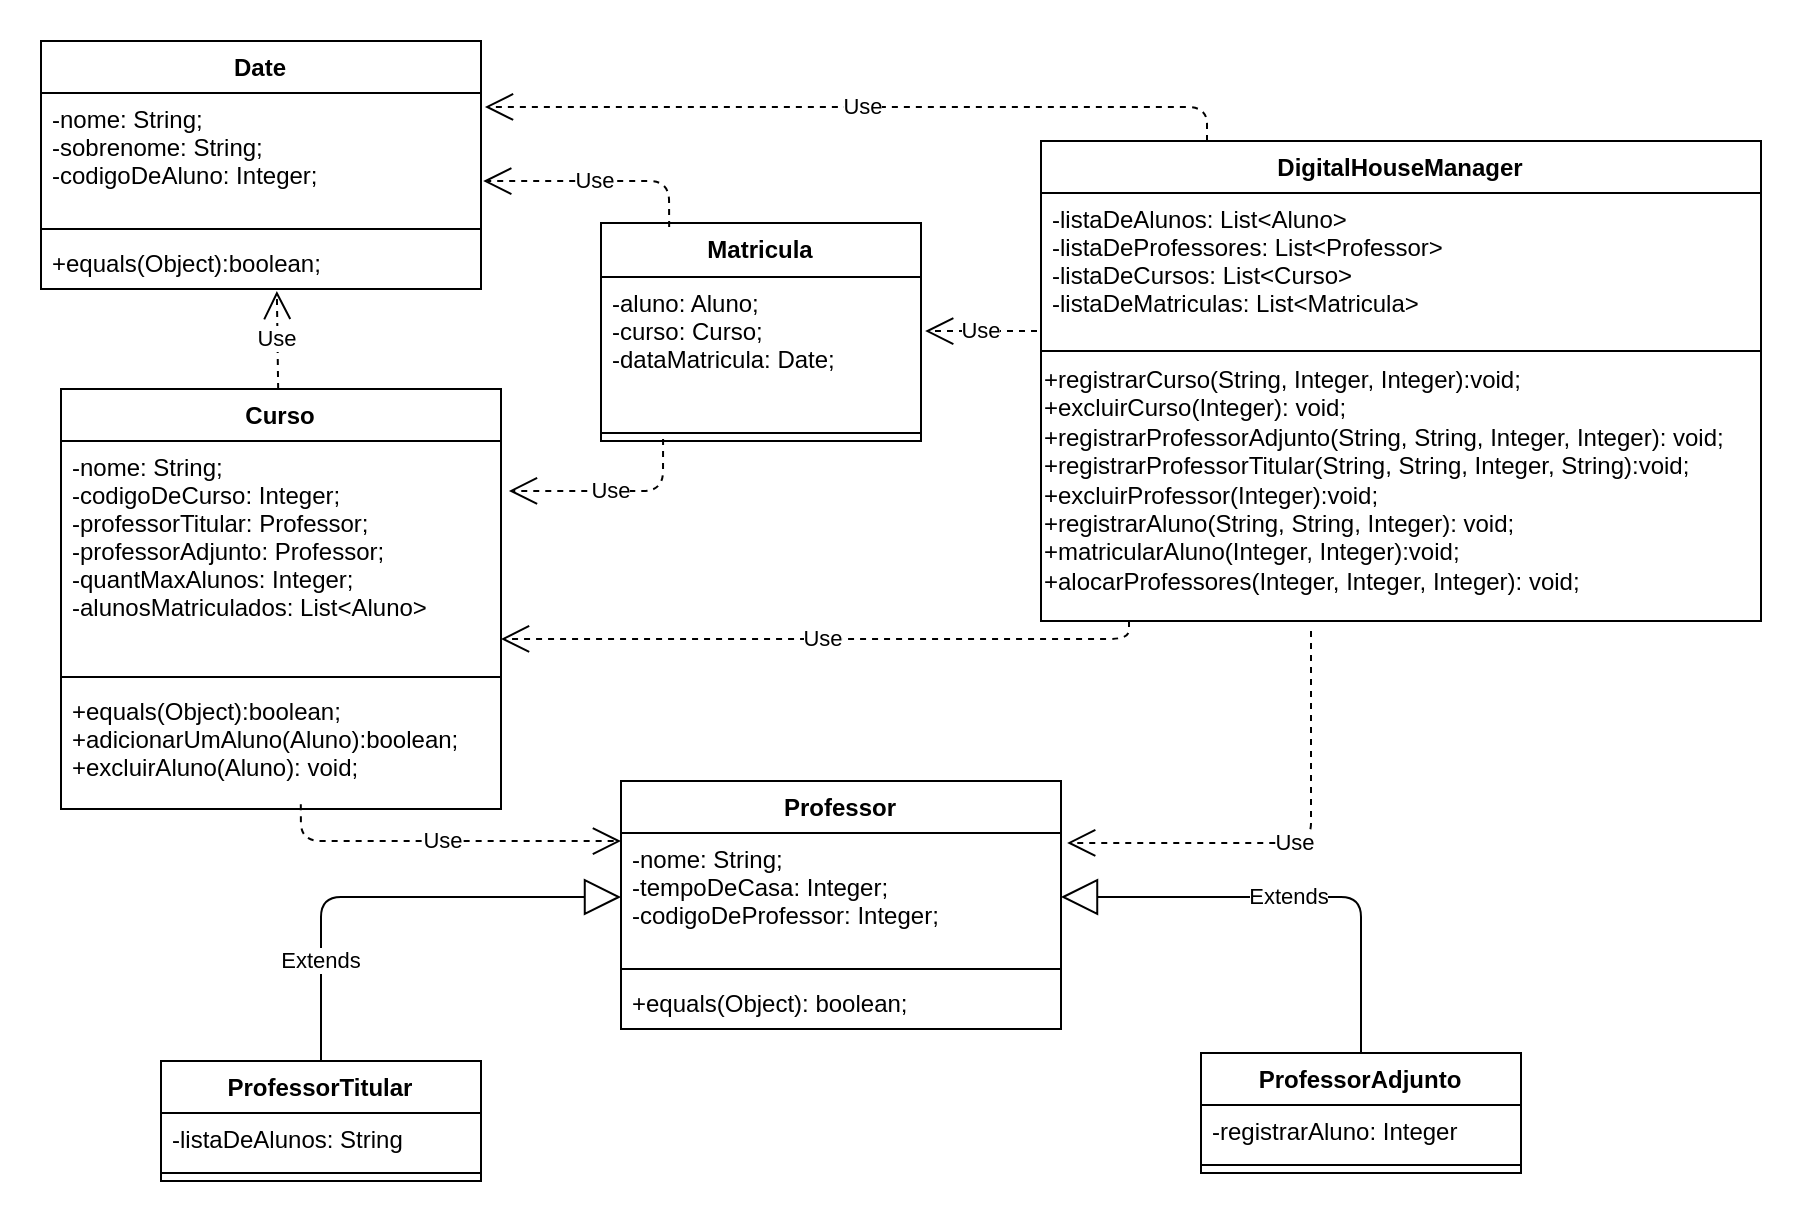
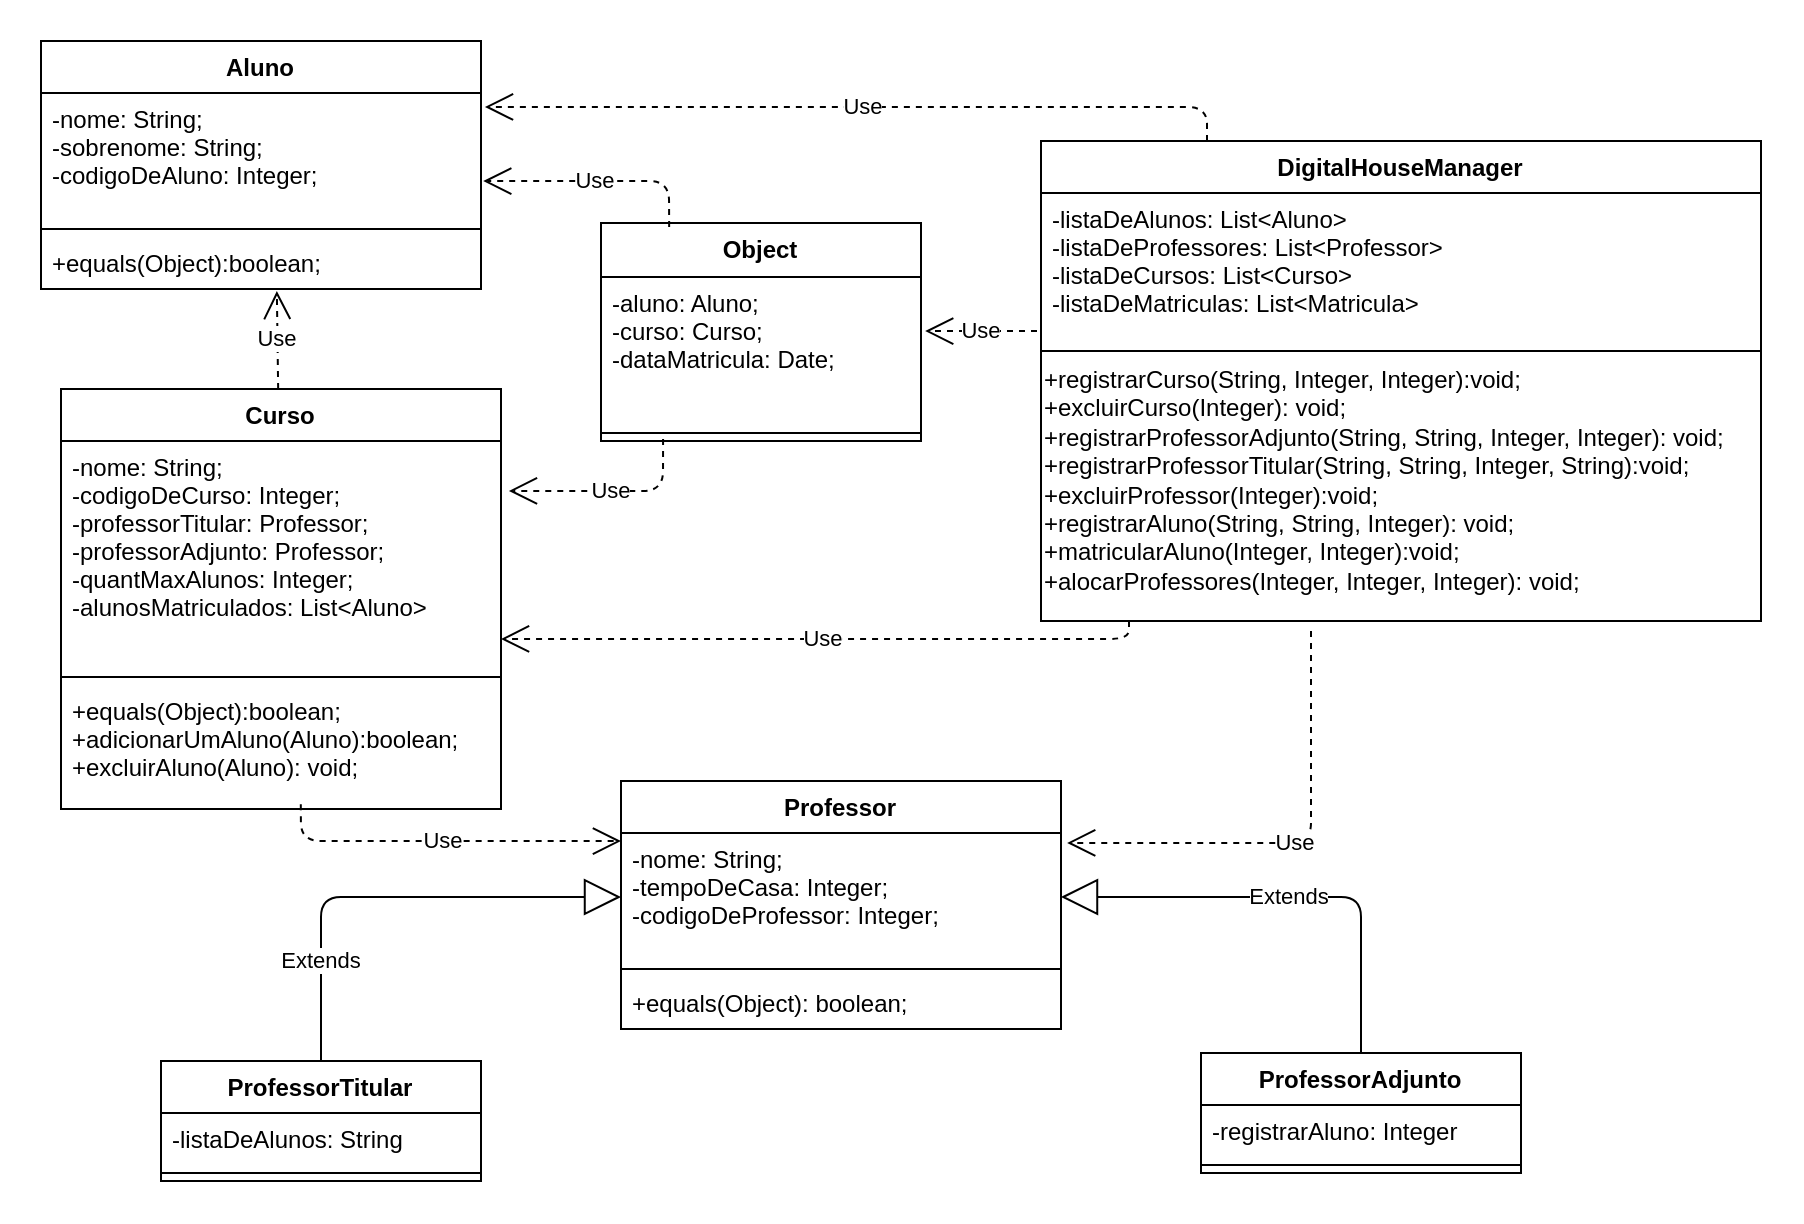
(260, 68) -> (260, 68)
(760, 250) -> (760, 250)
